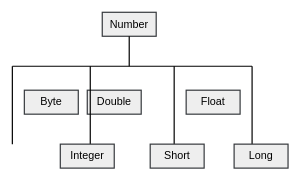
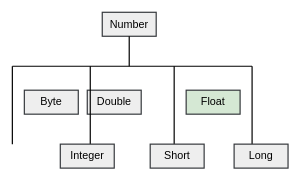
(213, 102) -> (213, 102)
